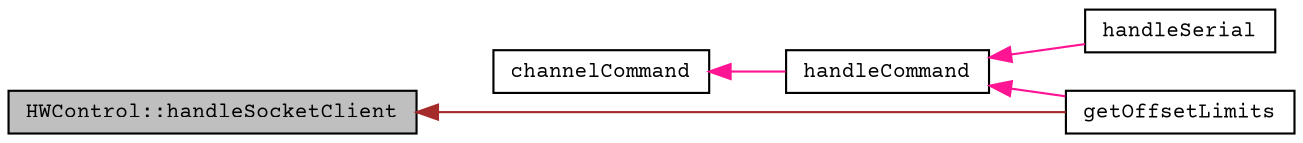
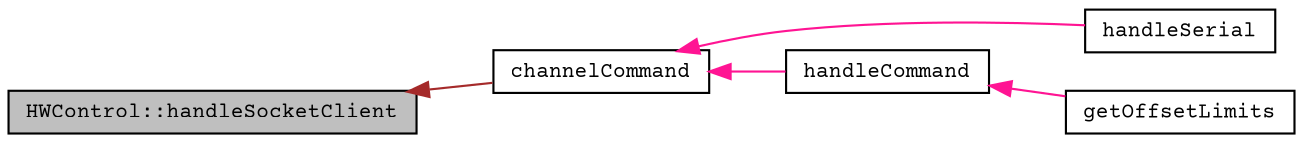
(1048, 49) -> (891, 24)
(752, 112) -> (461, 86)
